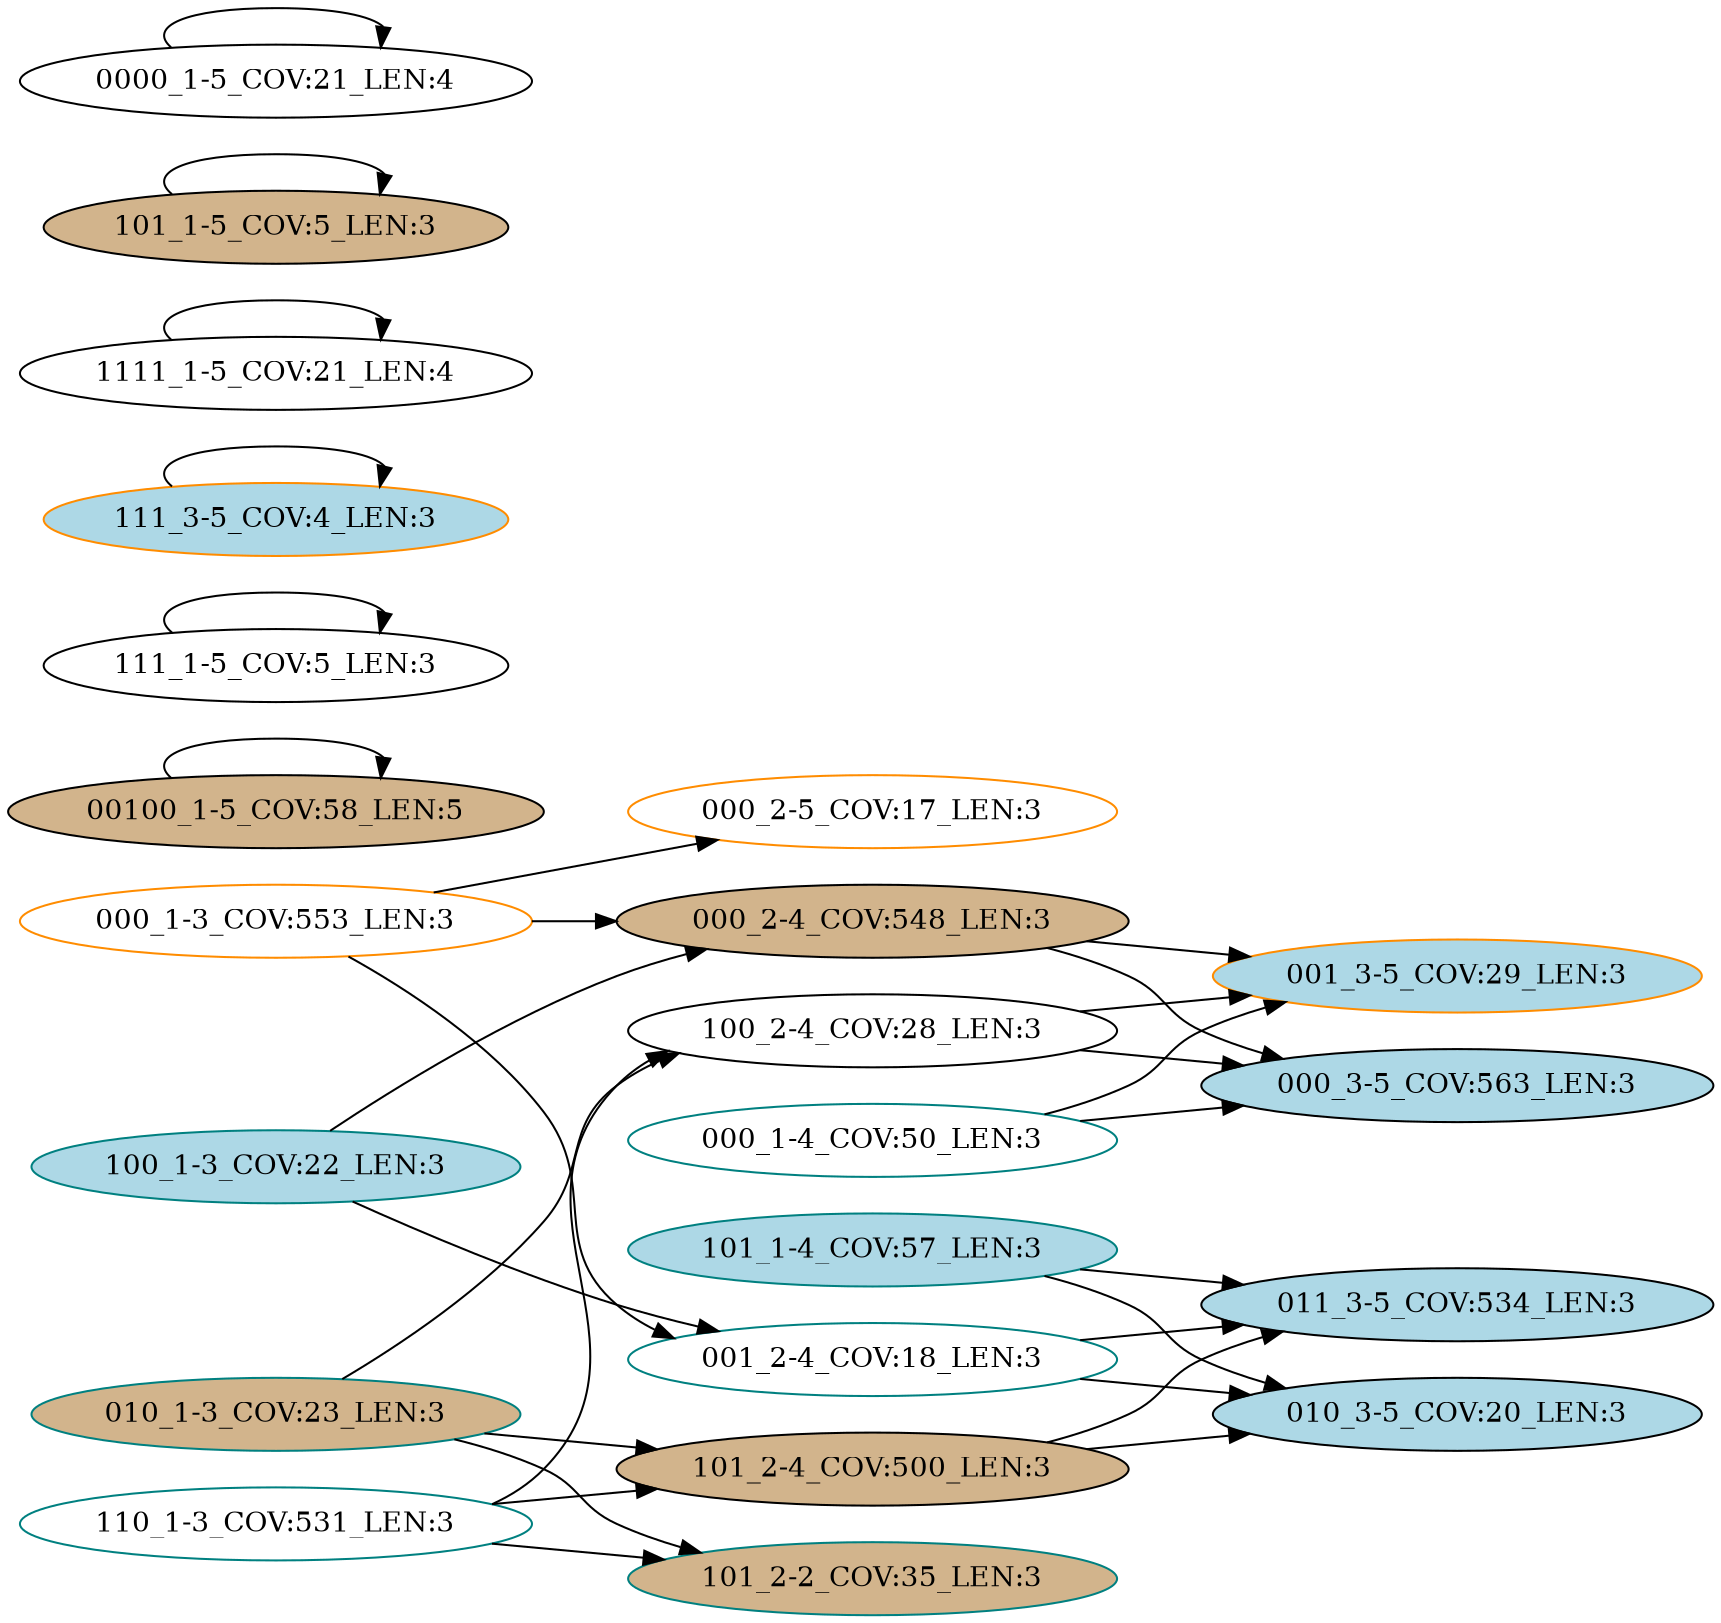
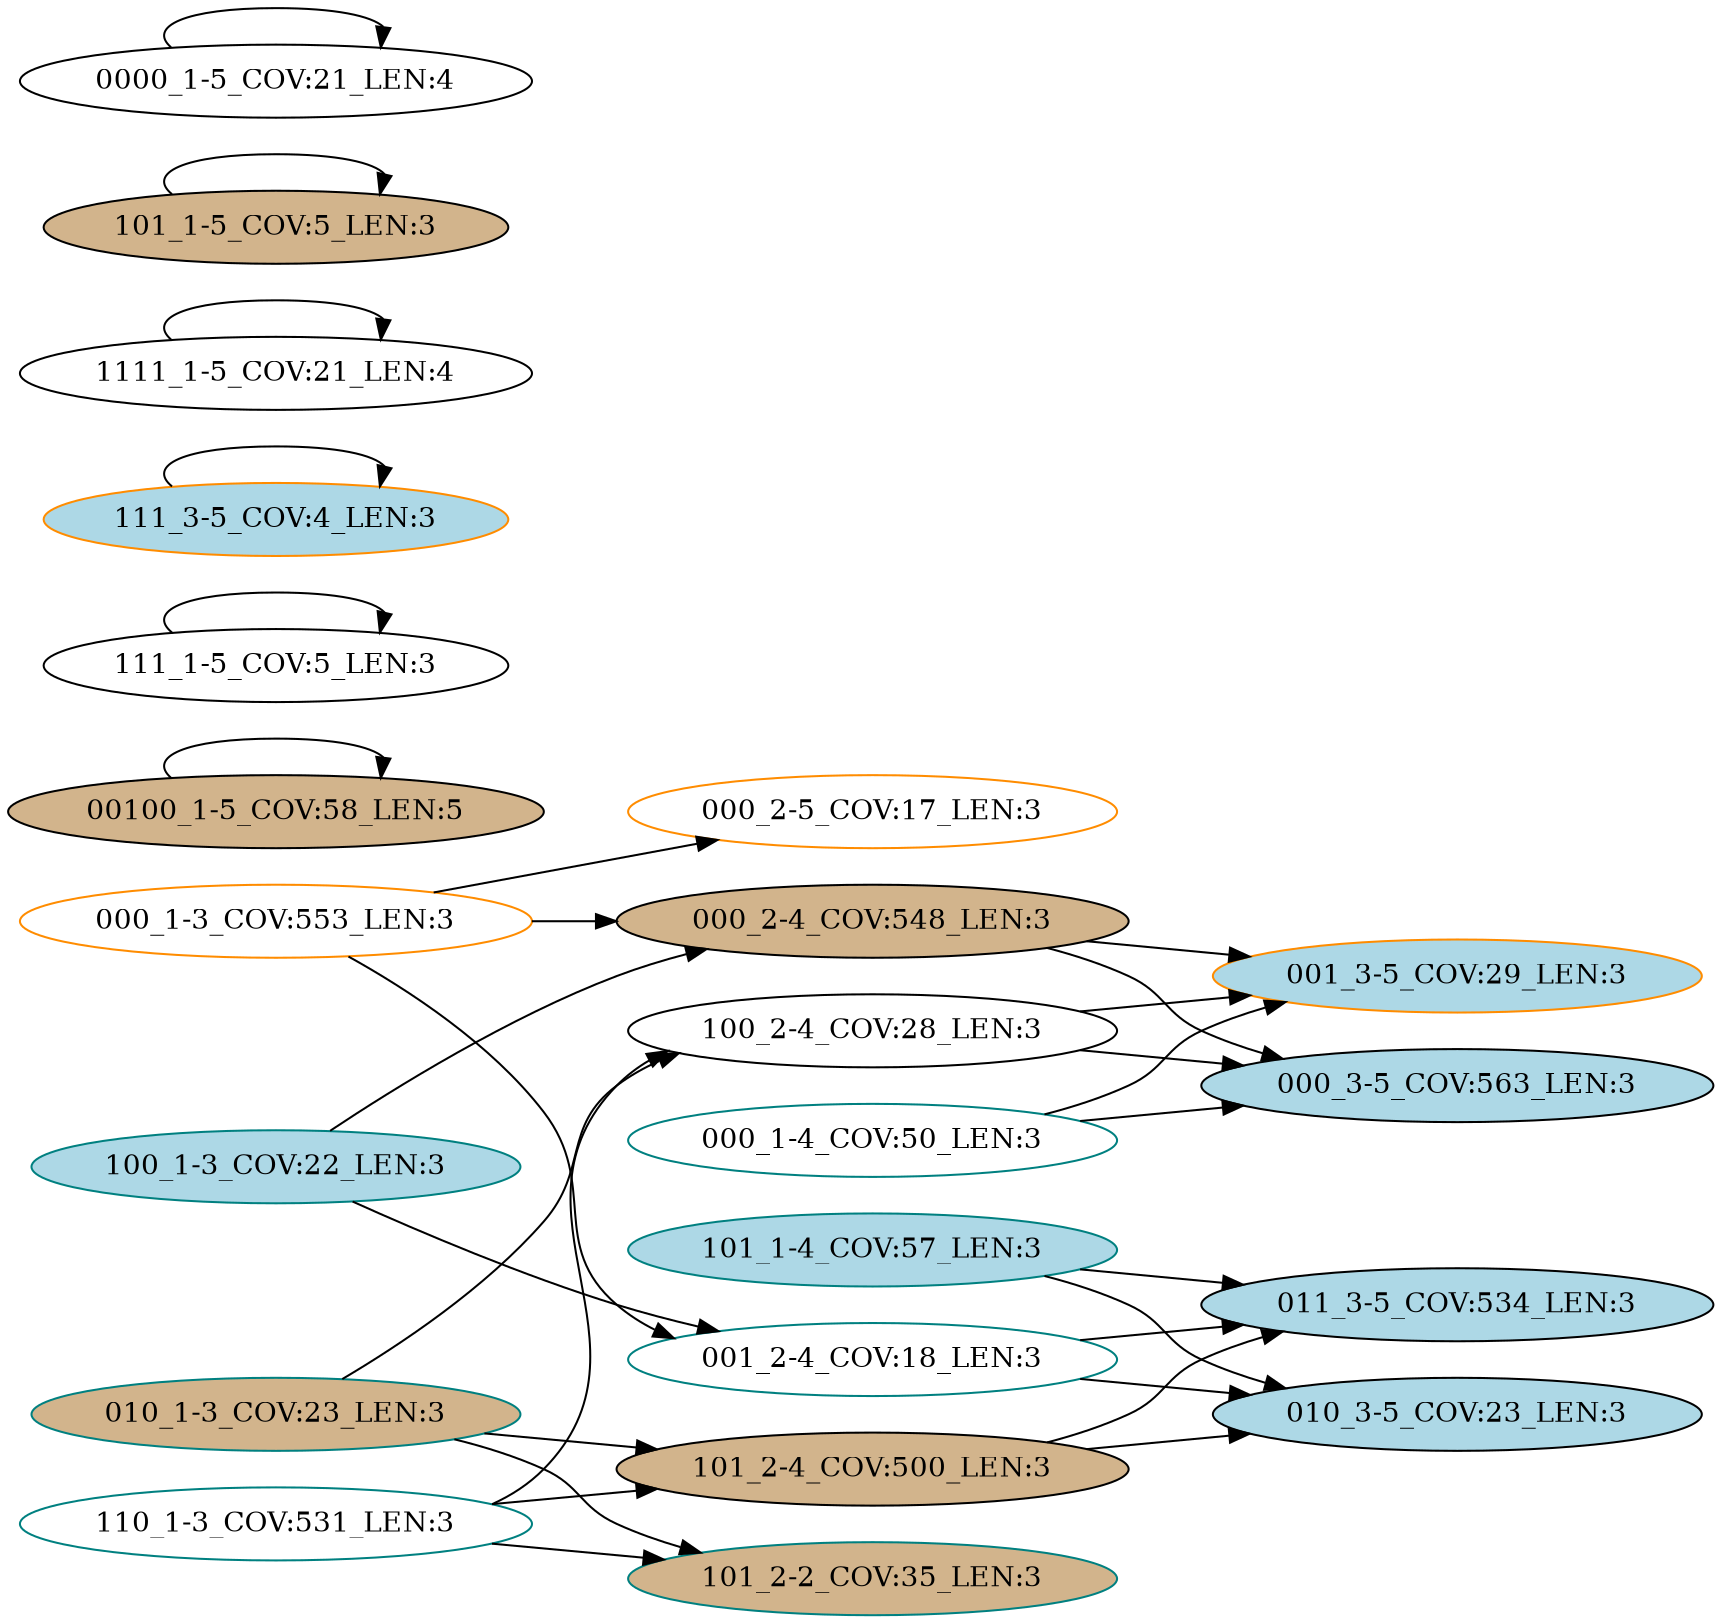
(1457, 1414) -> (1457, 1414)
